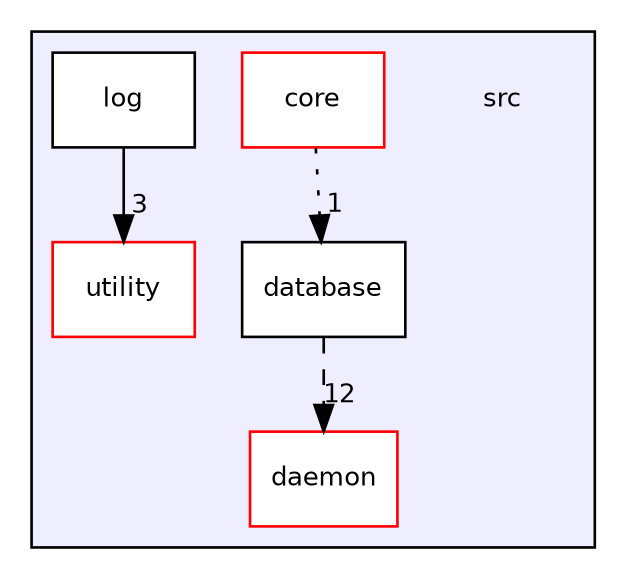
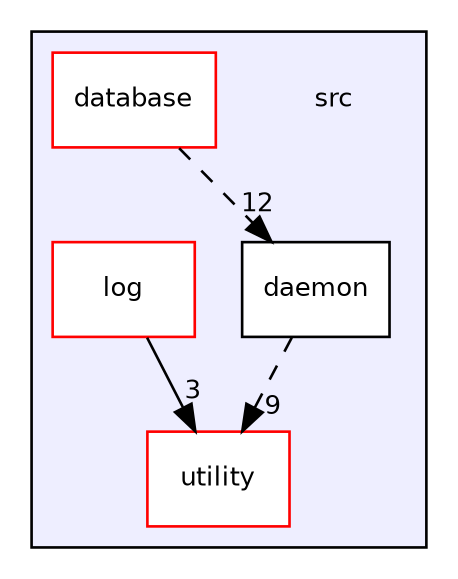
(124, 100) -> (124, 290)
(313, 100) -> none
(324, 290) -> (134, 100)
none -> (273, 373)
(324, 479) -> (316, 290)
